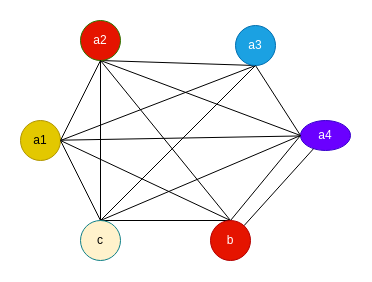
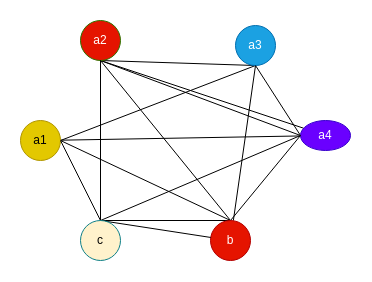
(80, 101) -> (216, 99)
(178, 143) -> (159, 230)
(278, 188) -> (244, 145)
